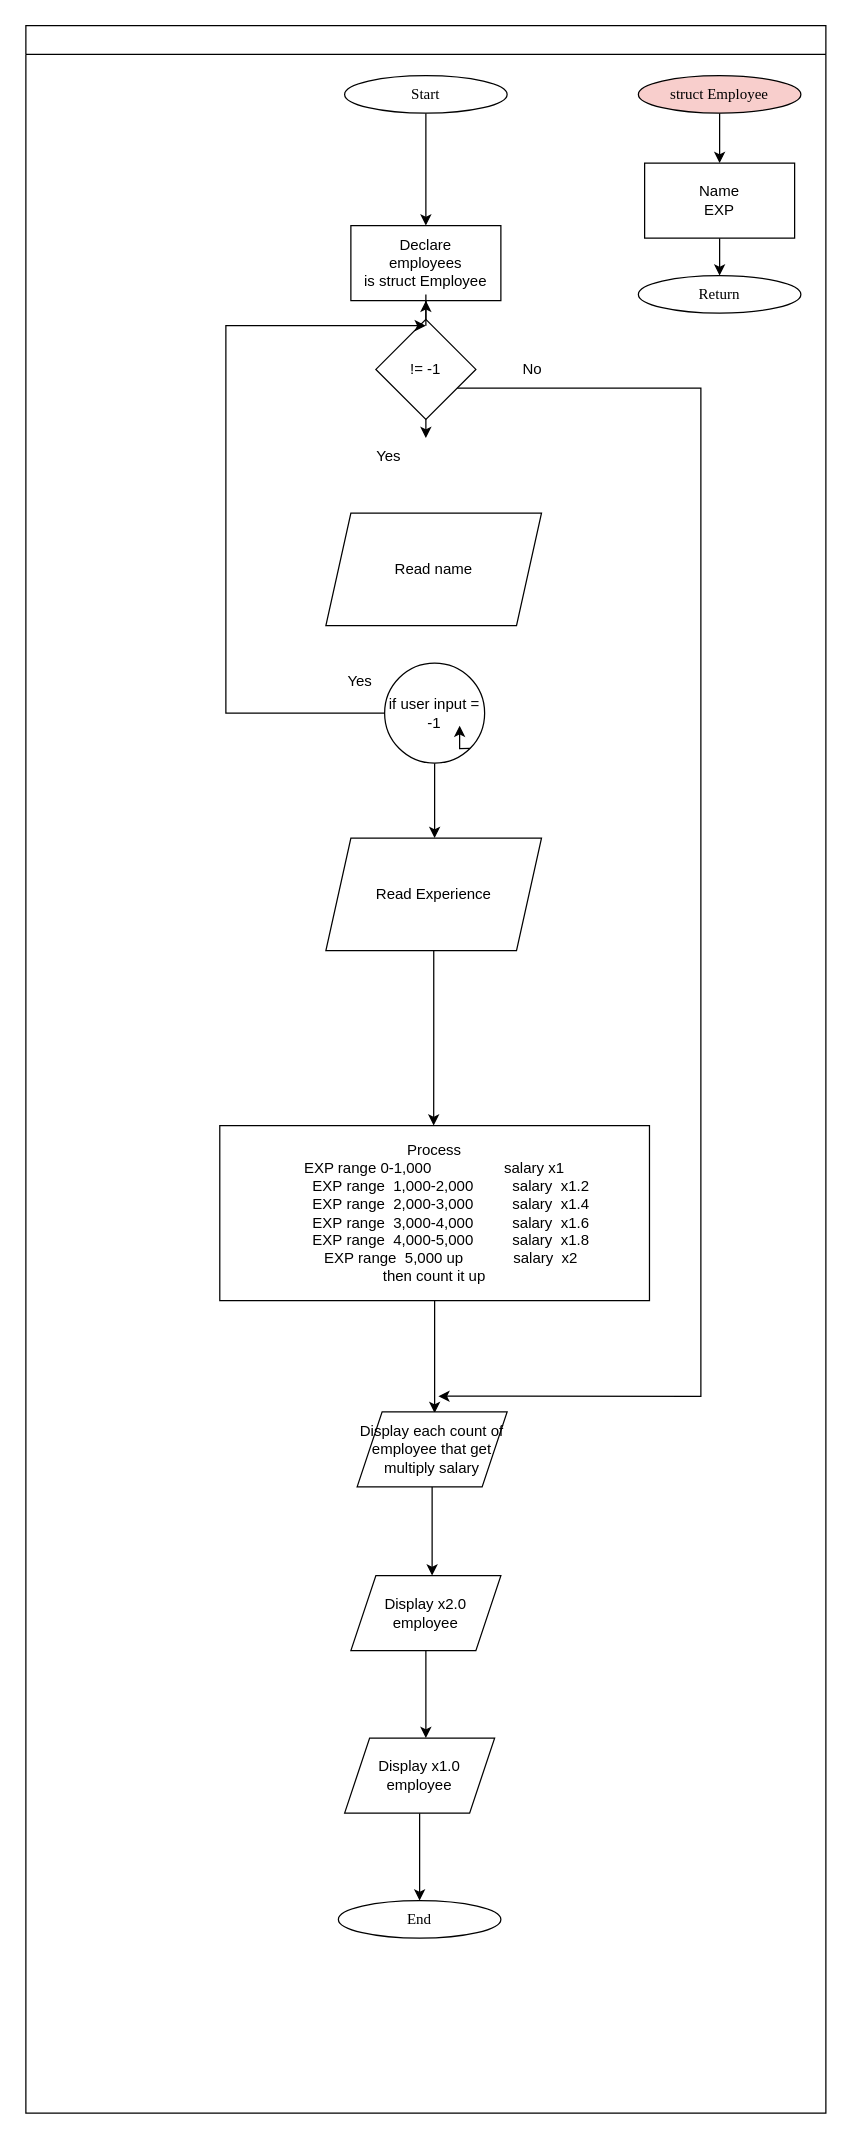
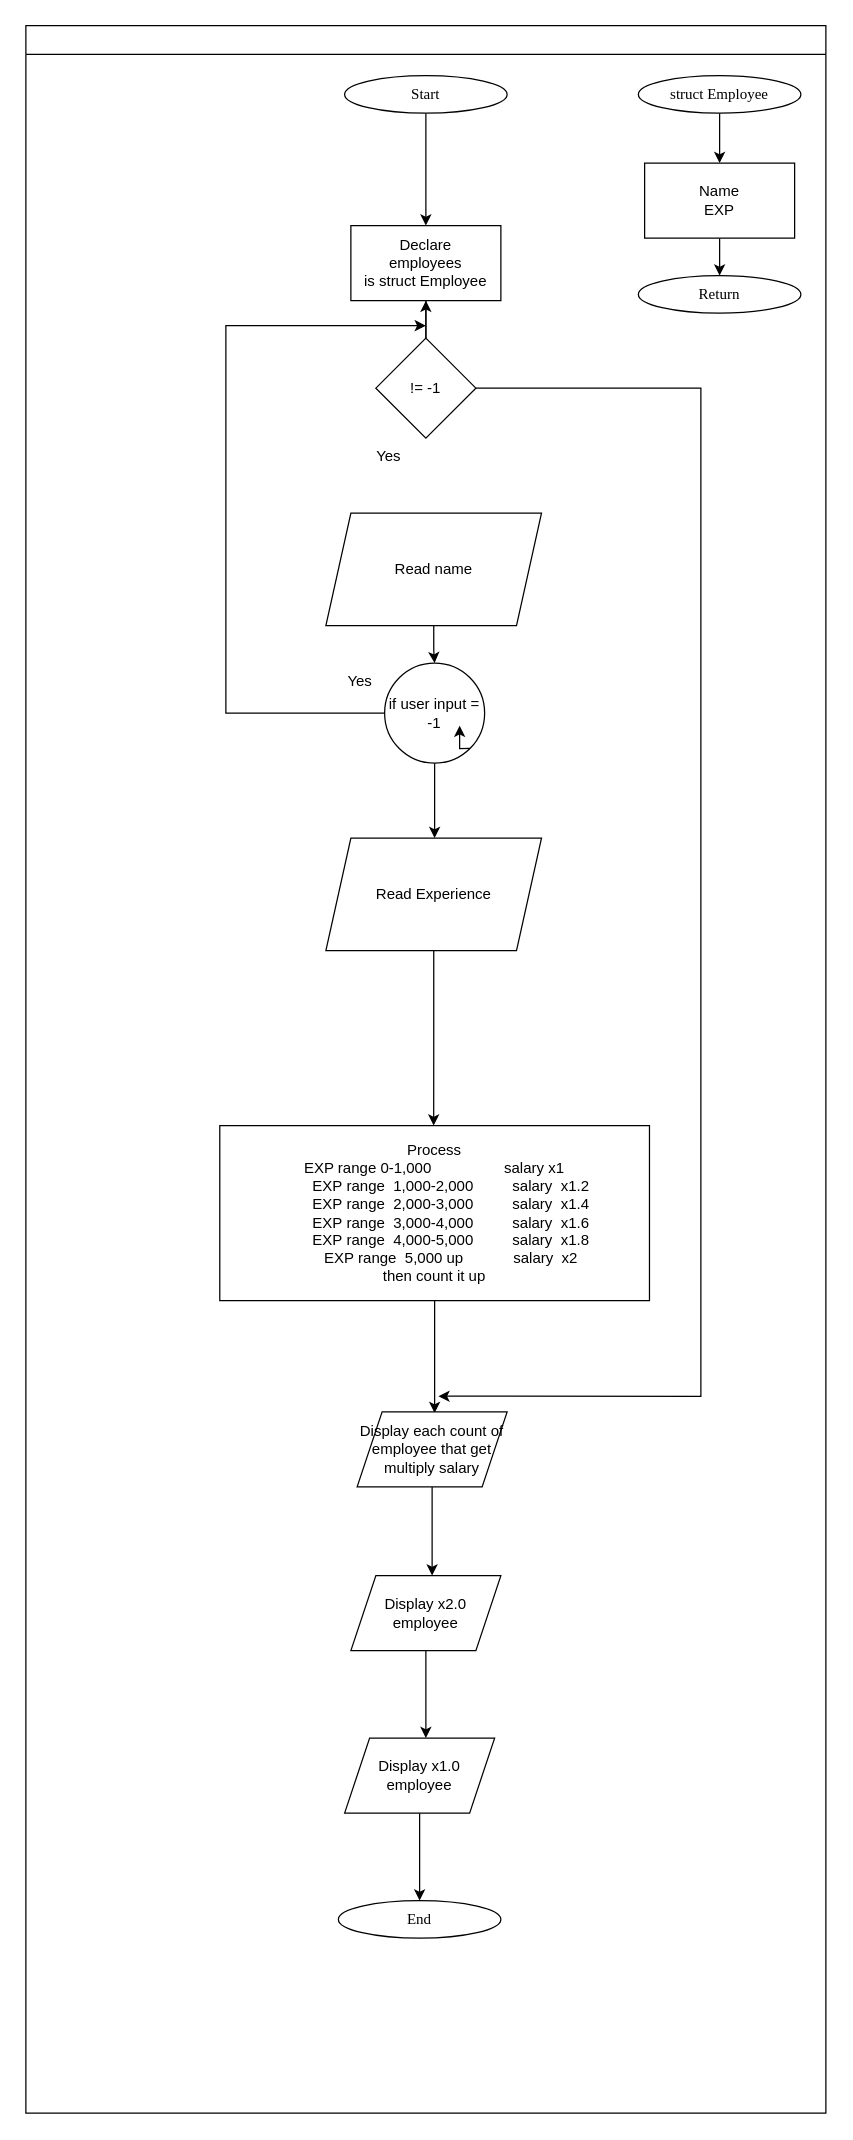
(719, 94) -> (719, 94)
(426, 369) -> (426, 388)
(532, 369) -> none
none -> (434, 640)
